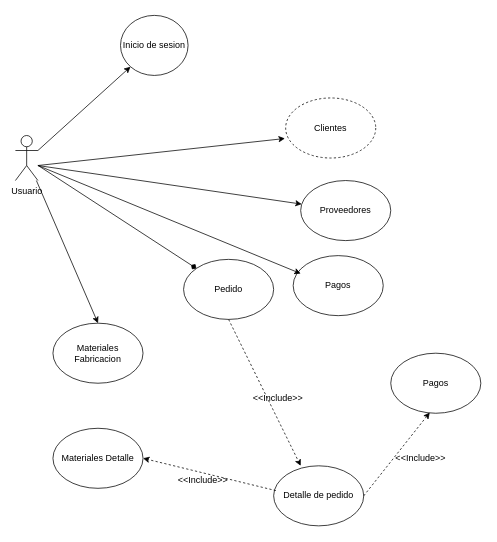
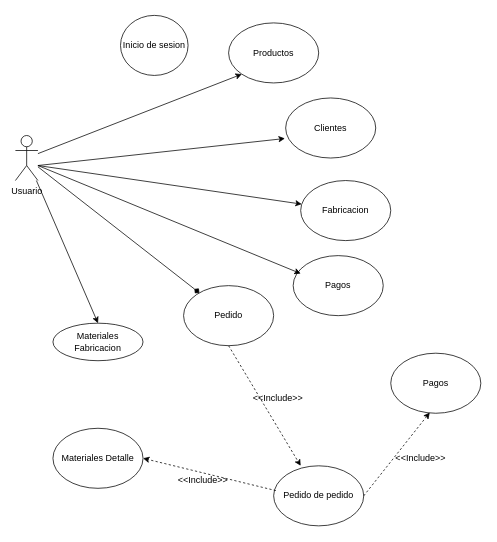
none -> (273, 53)
(82, 110) -> none
none -> (137, 115)
(330, 128) -> (330, 128)
(345, 210) -> (345, 210)
(228, 289) -> (228, 315)
(98, 353) -> (98, 342)
(318, 495) -> (318, 495)
